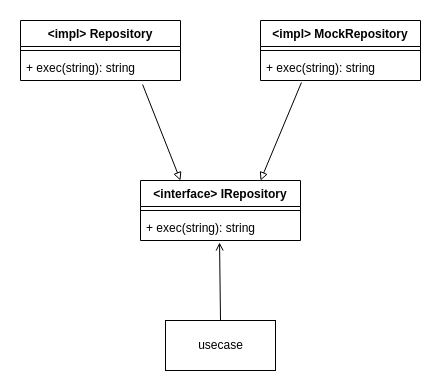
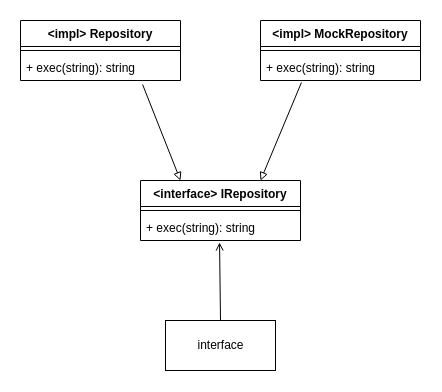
(221, 346) -> (221, 346)
